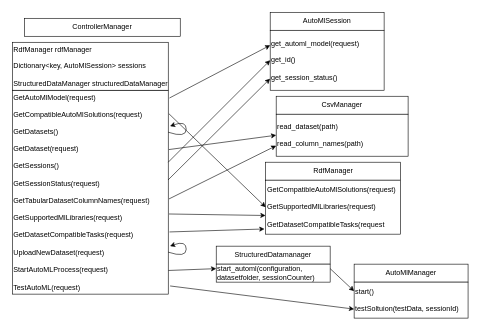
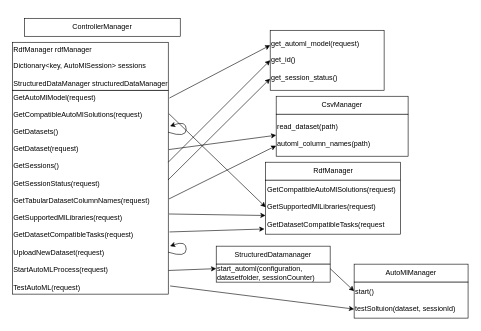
(327, 21) -> none
(323, 135) -> (326, 135)
(412, 300) -> (412, 300)
